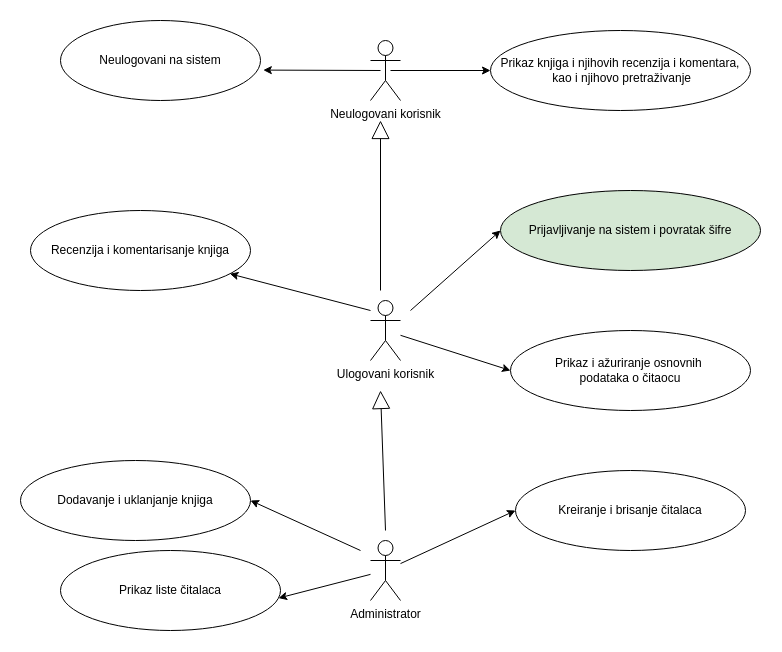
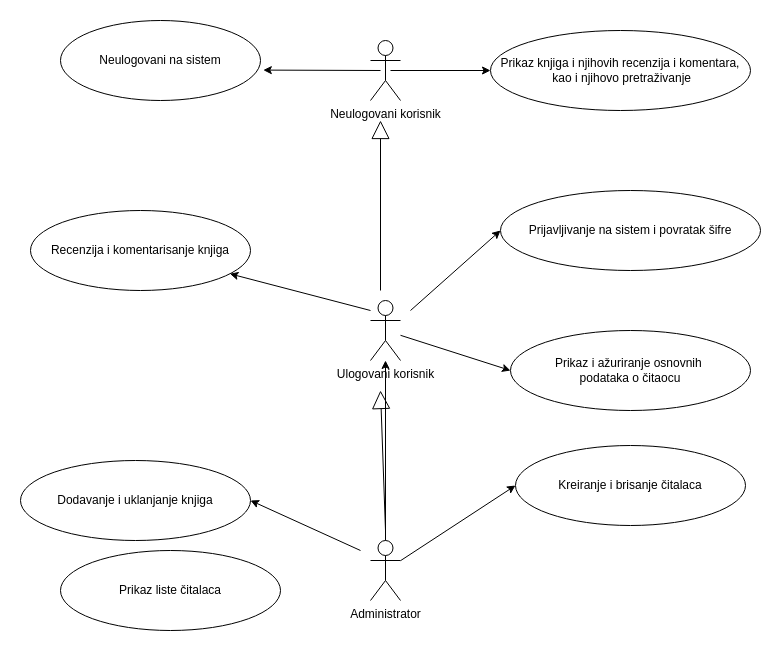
(631, 231) -> (631, 231)
(631, 511) -> (631, 486)
(328, 585) -> (386, 441)
